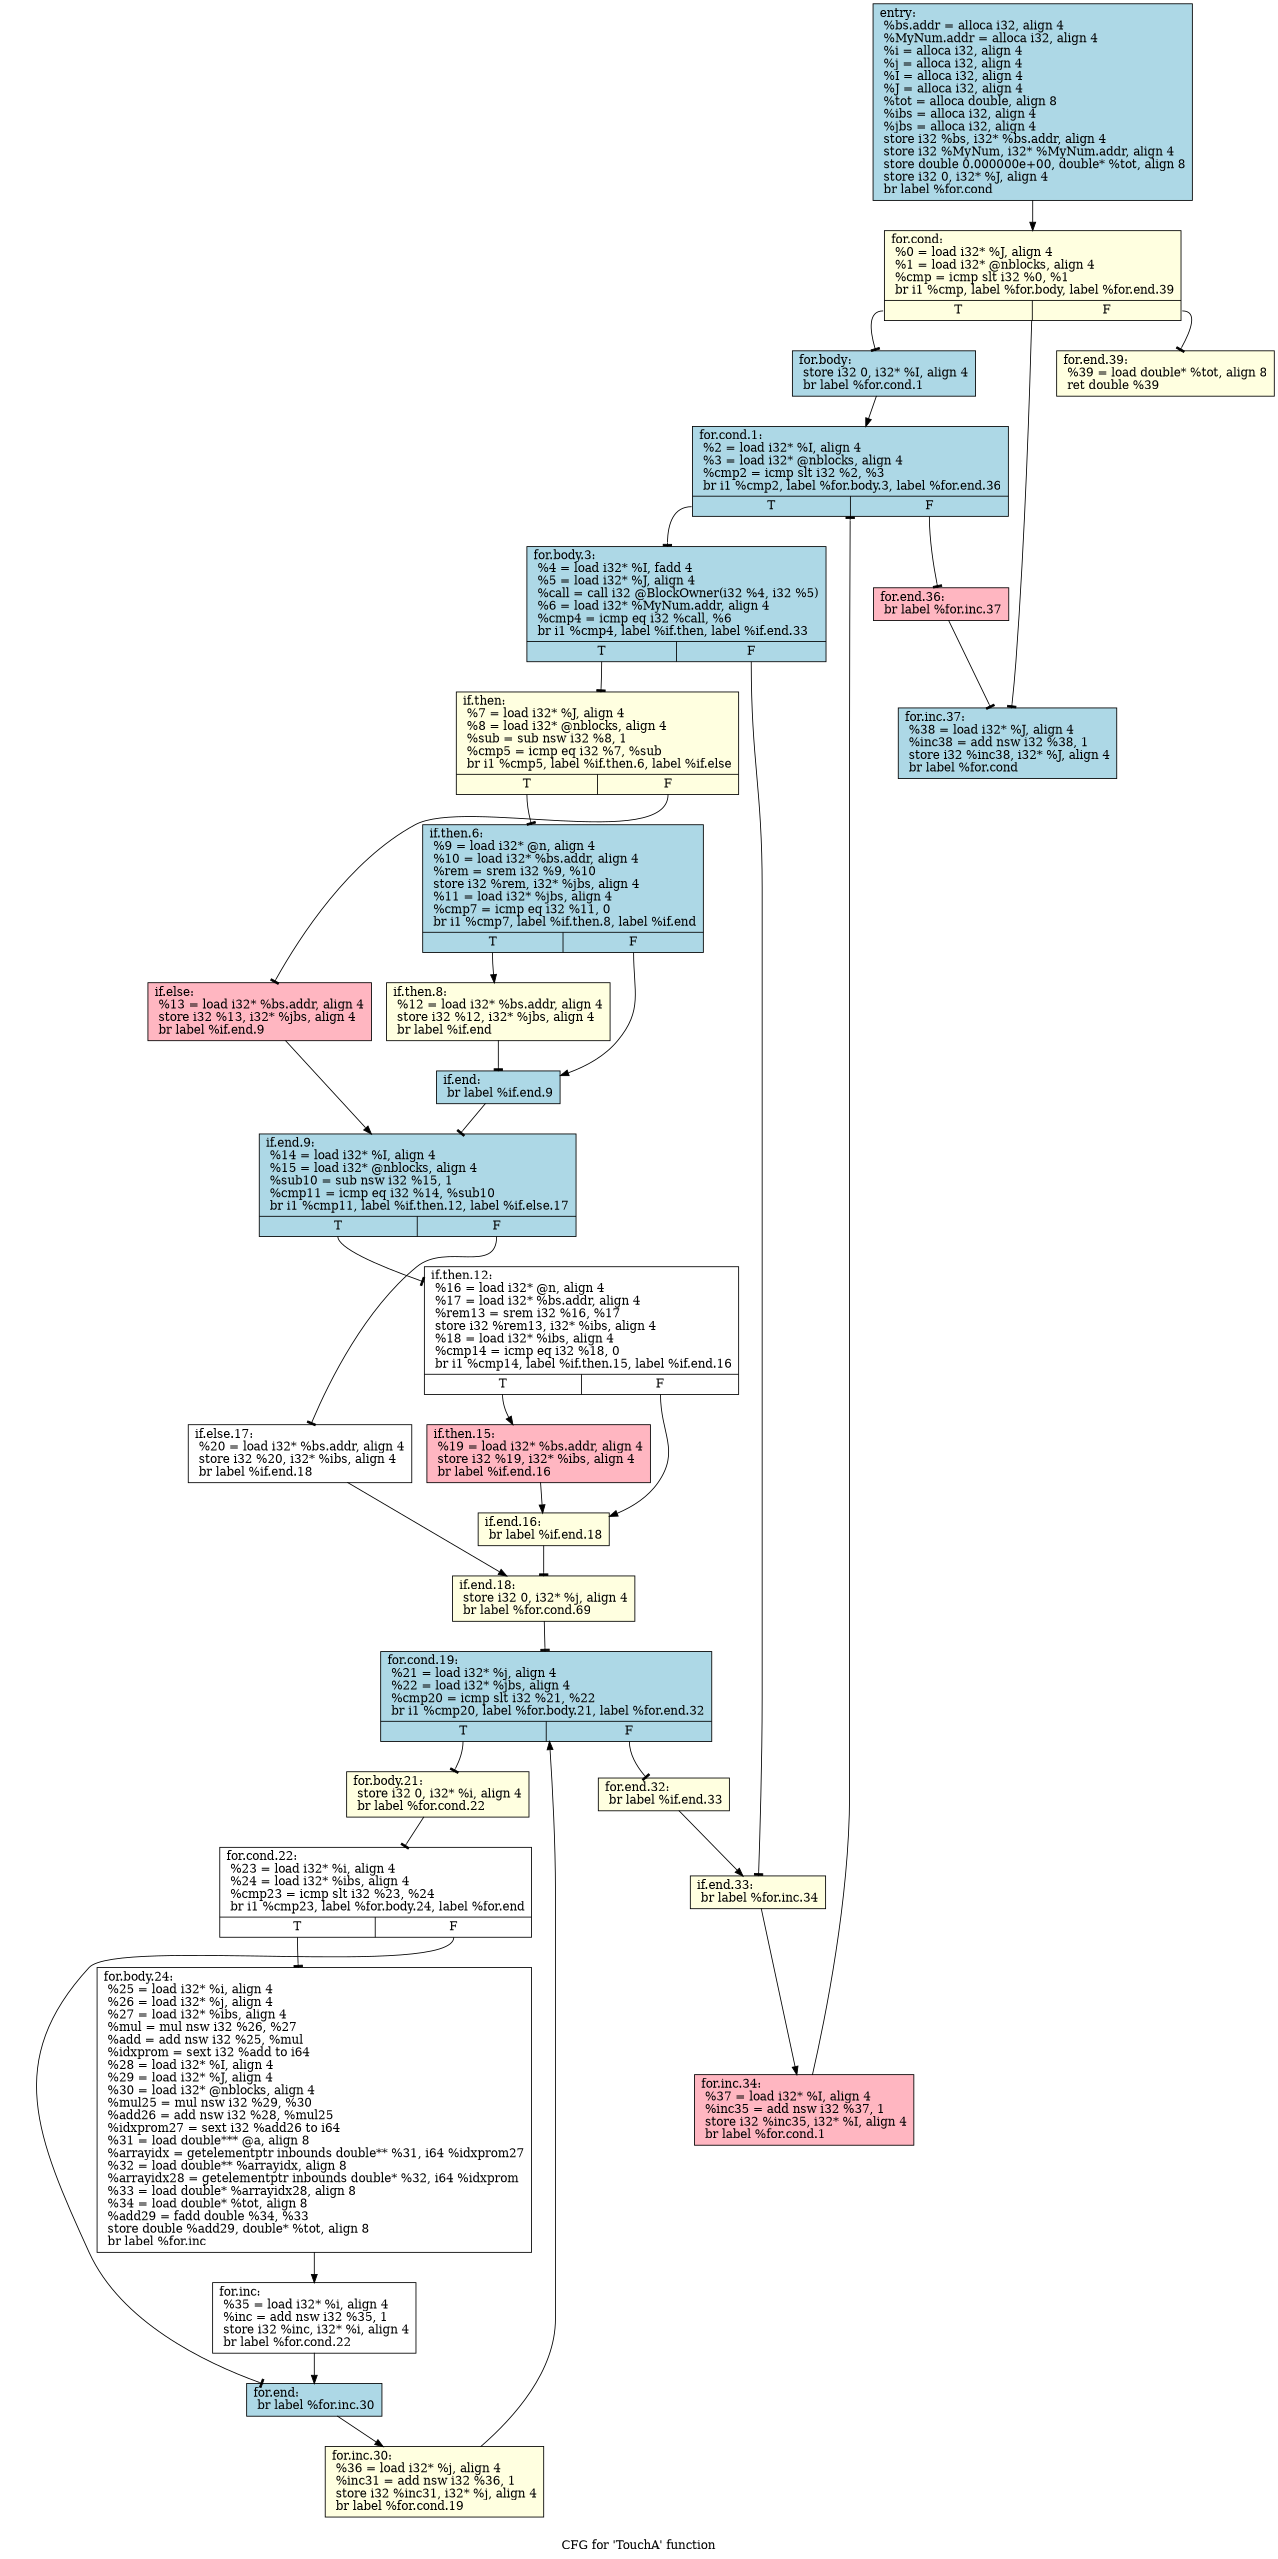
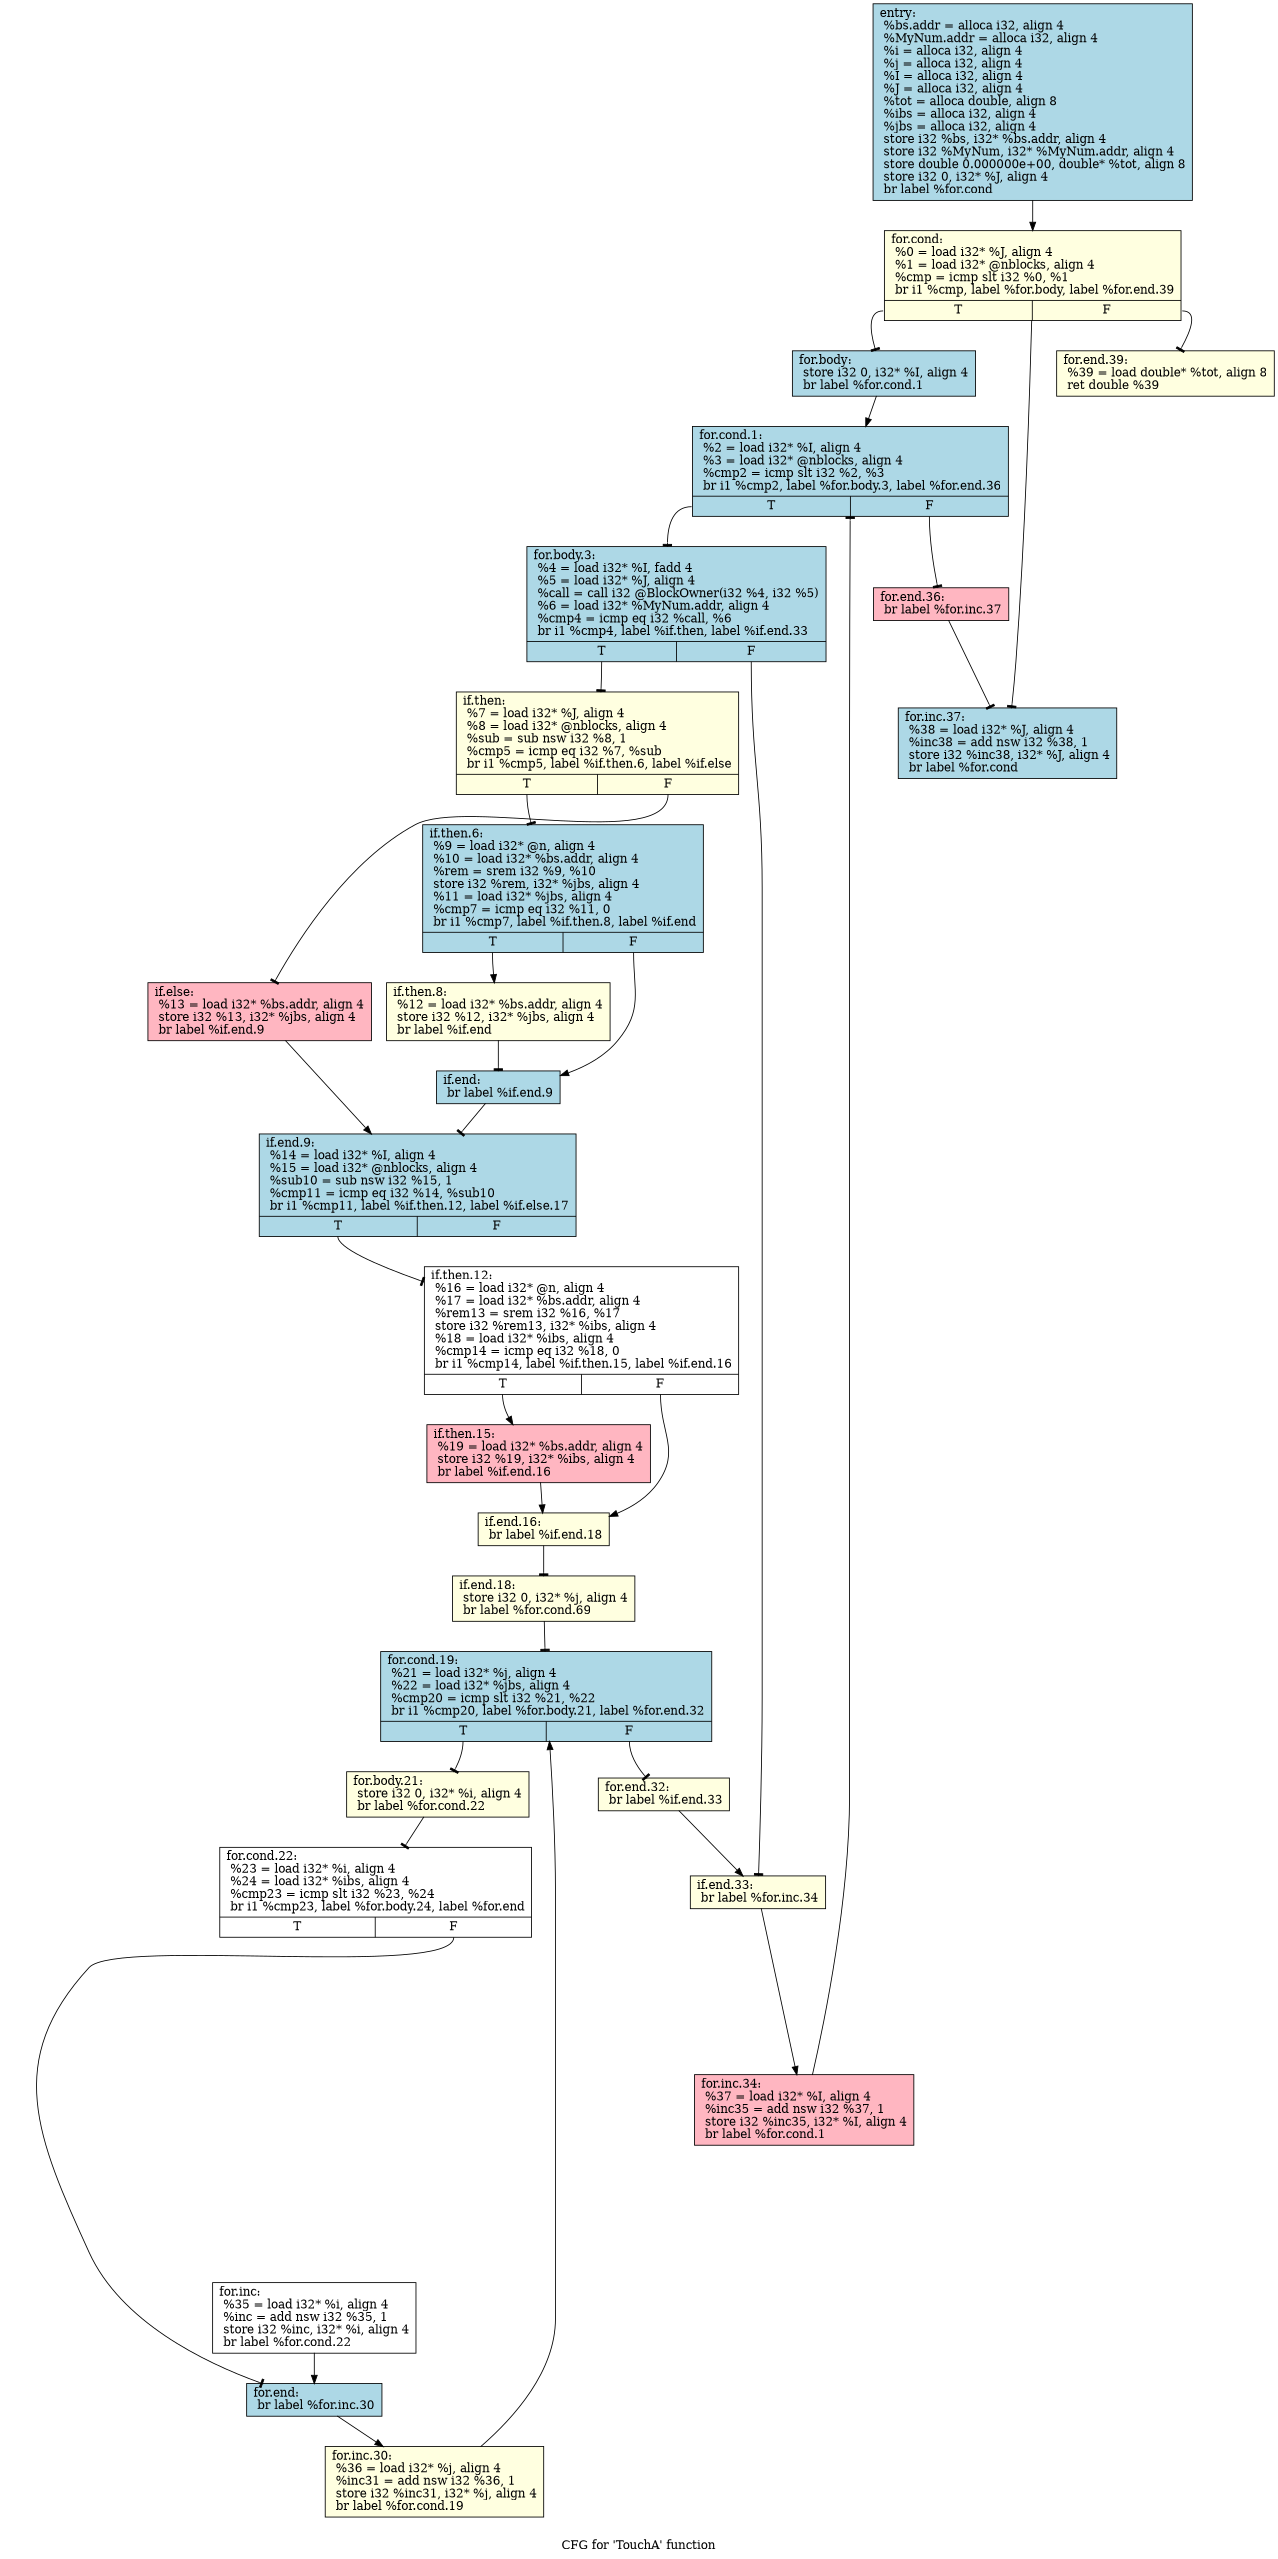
(300, 1454) -> none
(314, 2110) -> none
